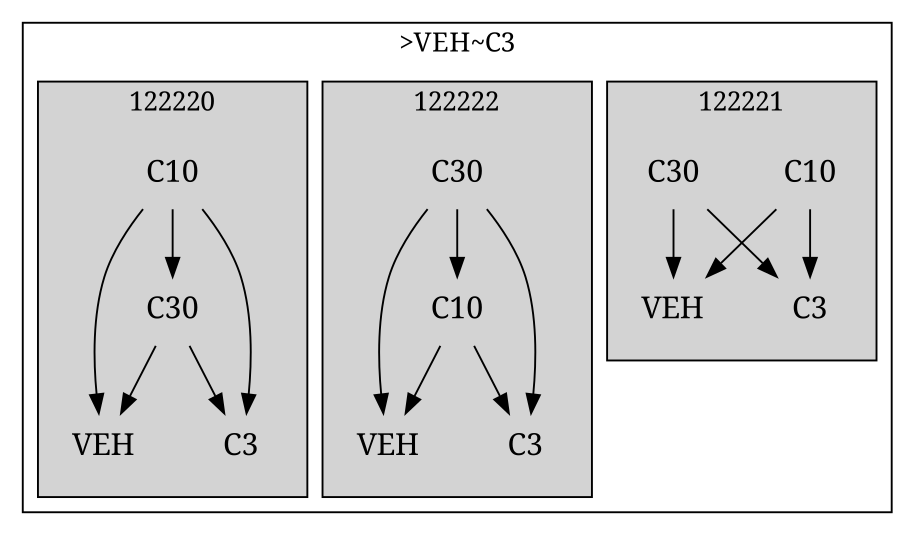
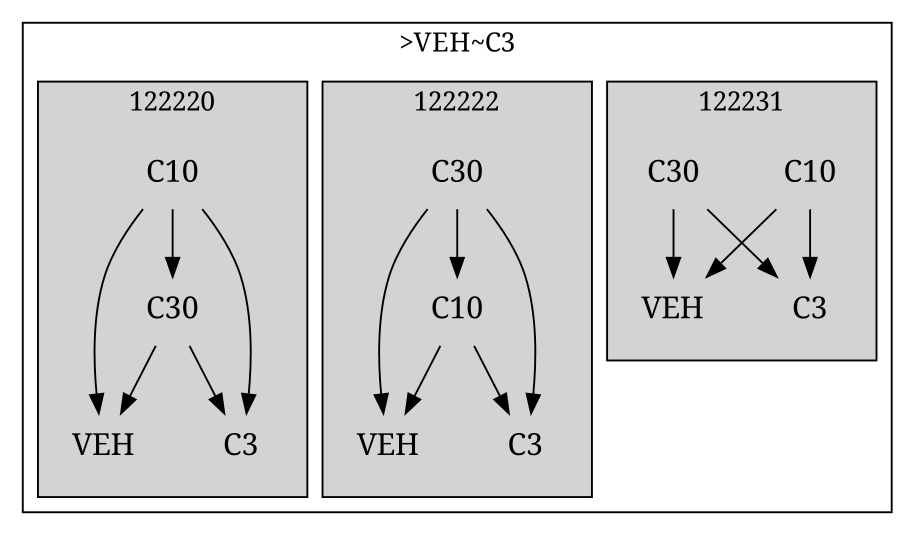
(742, 103) -> (742, 103)
